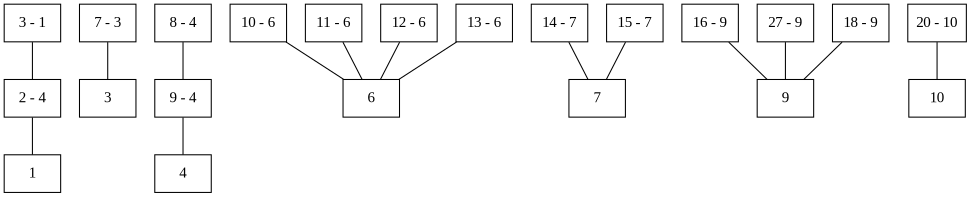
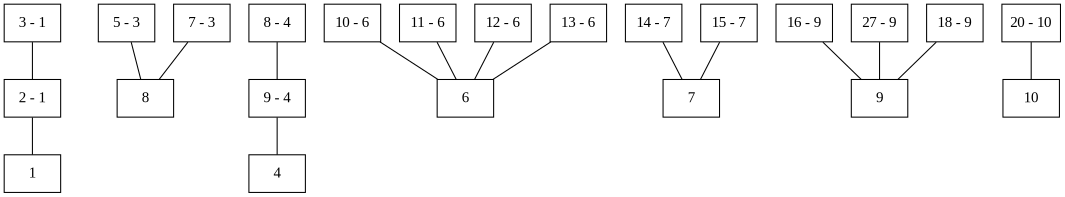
none -> (127, 23)
(32, 98) -> (32, 98)
(108, 98) -> (145, 98)
